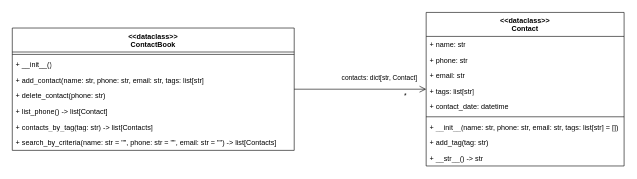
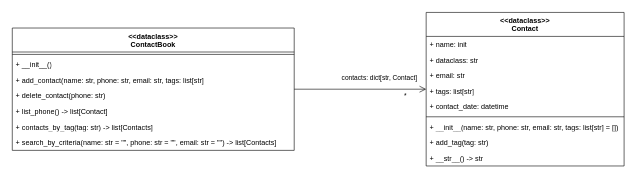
(449, 45) -> (449, 45)
(451, 60) -> (458, 60)
